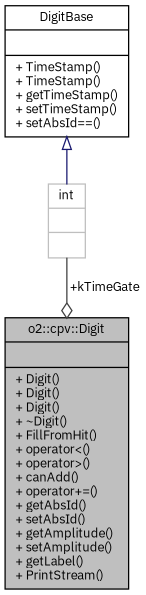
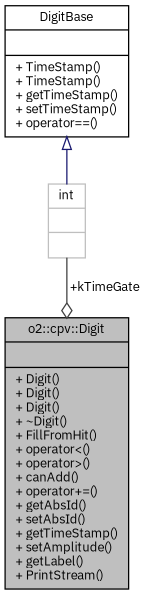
(58, 124) -> (57, 124)
(64, 534) -> (67, 534)
